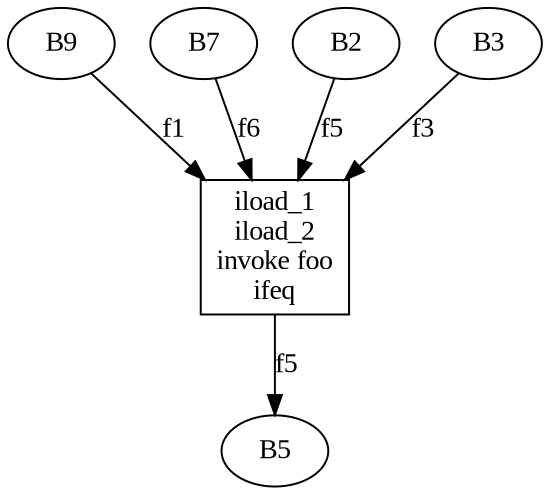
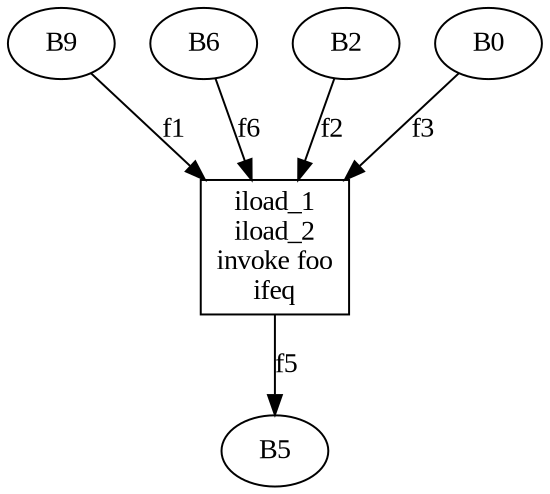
(204, 44) -> (204, 44)
(489, 44) -> (489, 44)
(332, 130) -> (332, 130)
